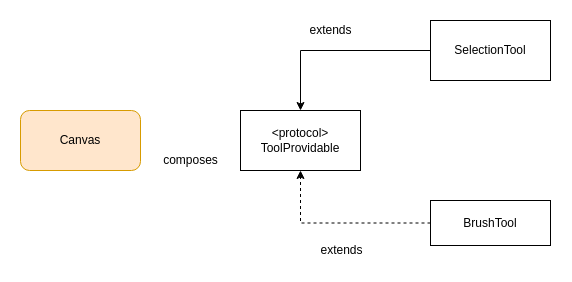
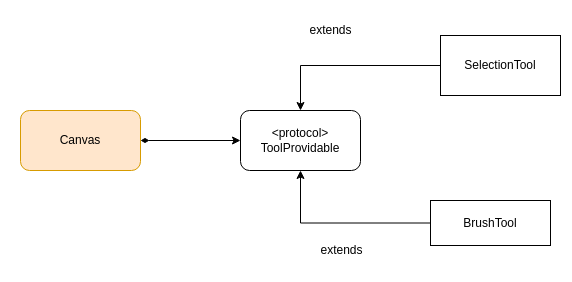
(491, 51) -> (501, 66)
none -> (191, 141)
(301, 141) -> (301, 141)
(191, 161) -> none
(342, 223) -> (342, 223)
